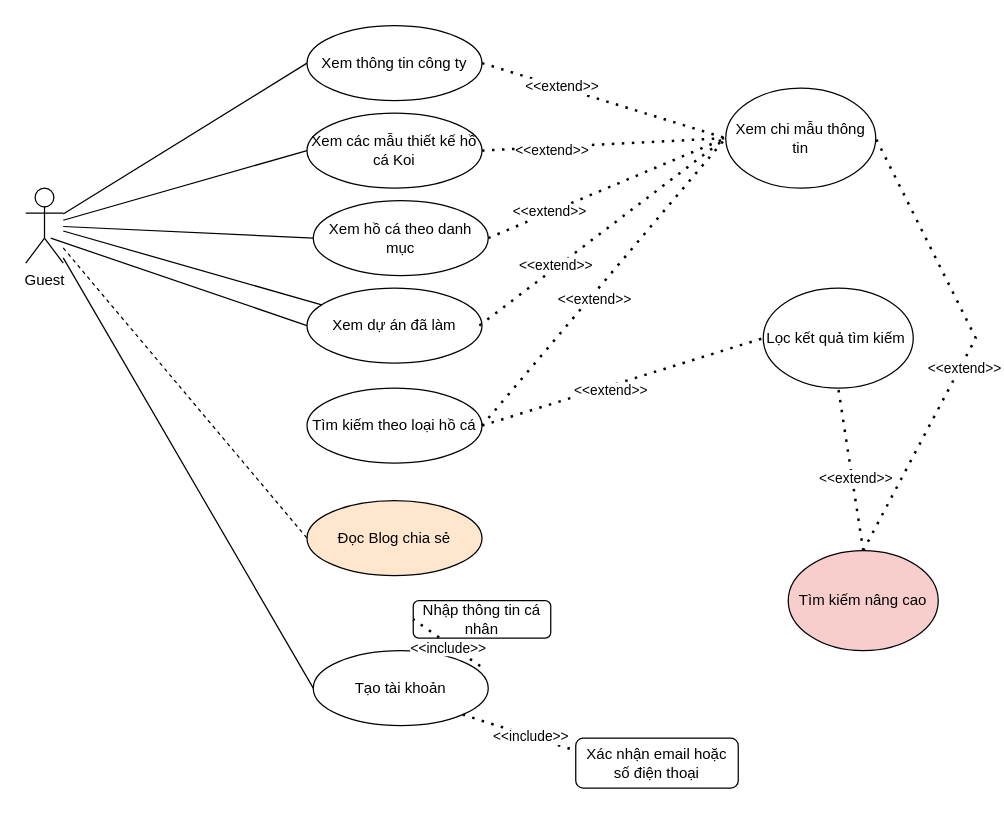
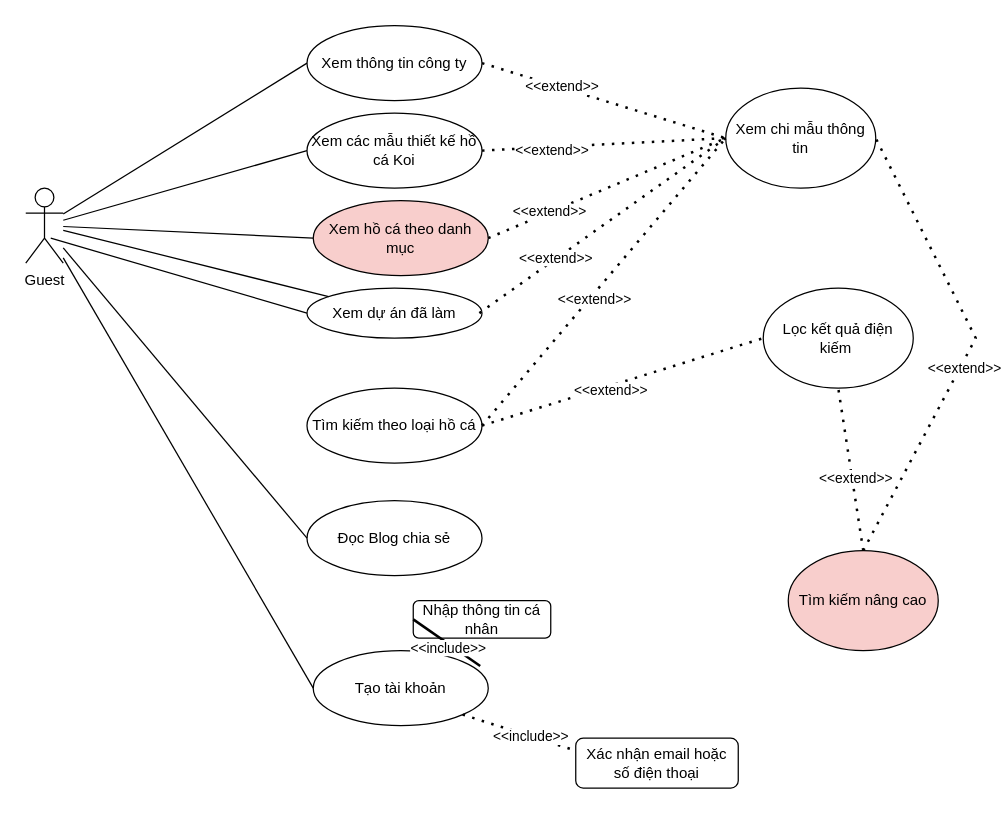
(401, 238) -> (401, 238)
(394, 326) -> (394, 313)
(838, 338) -> (838, 338)
(184, 392) -> (184, 392)
(394, 538) -> (394, 538)
(429, 630) -> (429, 630)
